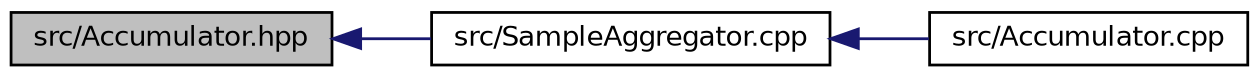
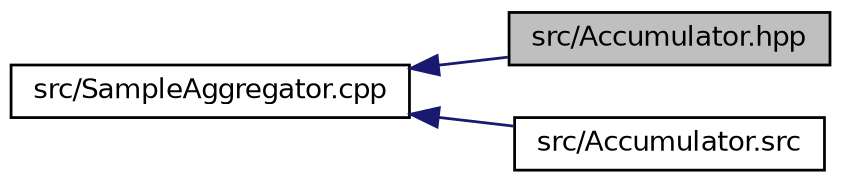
(396, 39) -> (473, 61)
(1089, 39) -> (670, 144)
